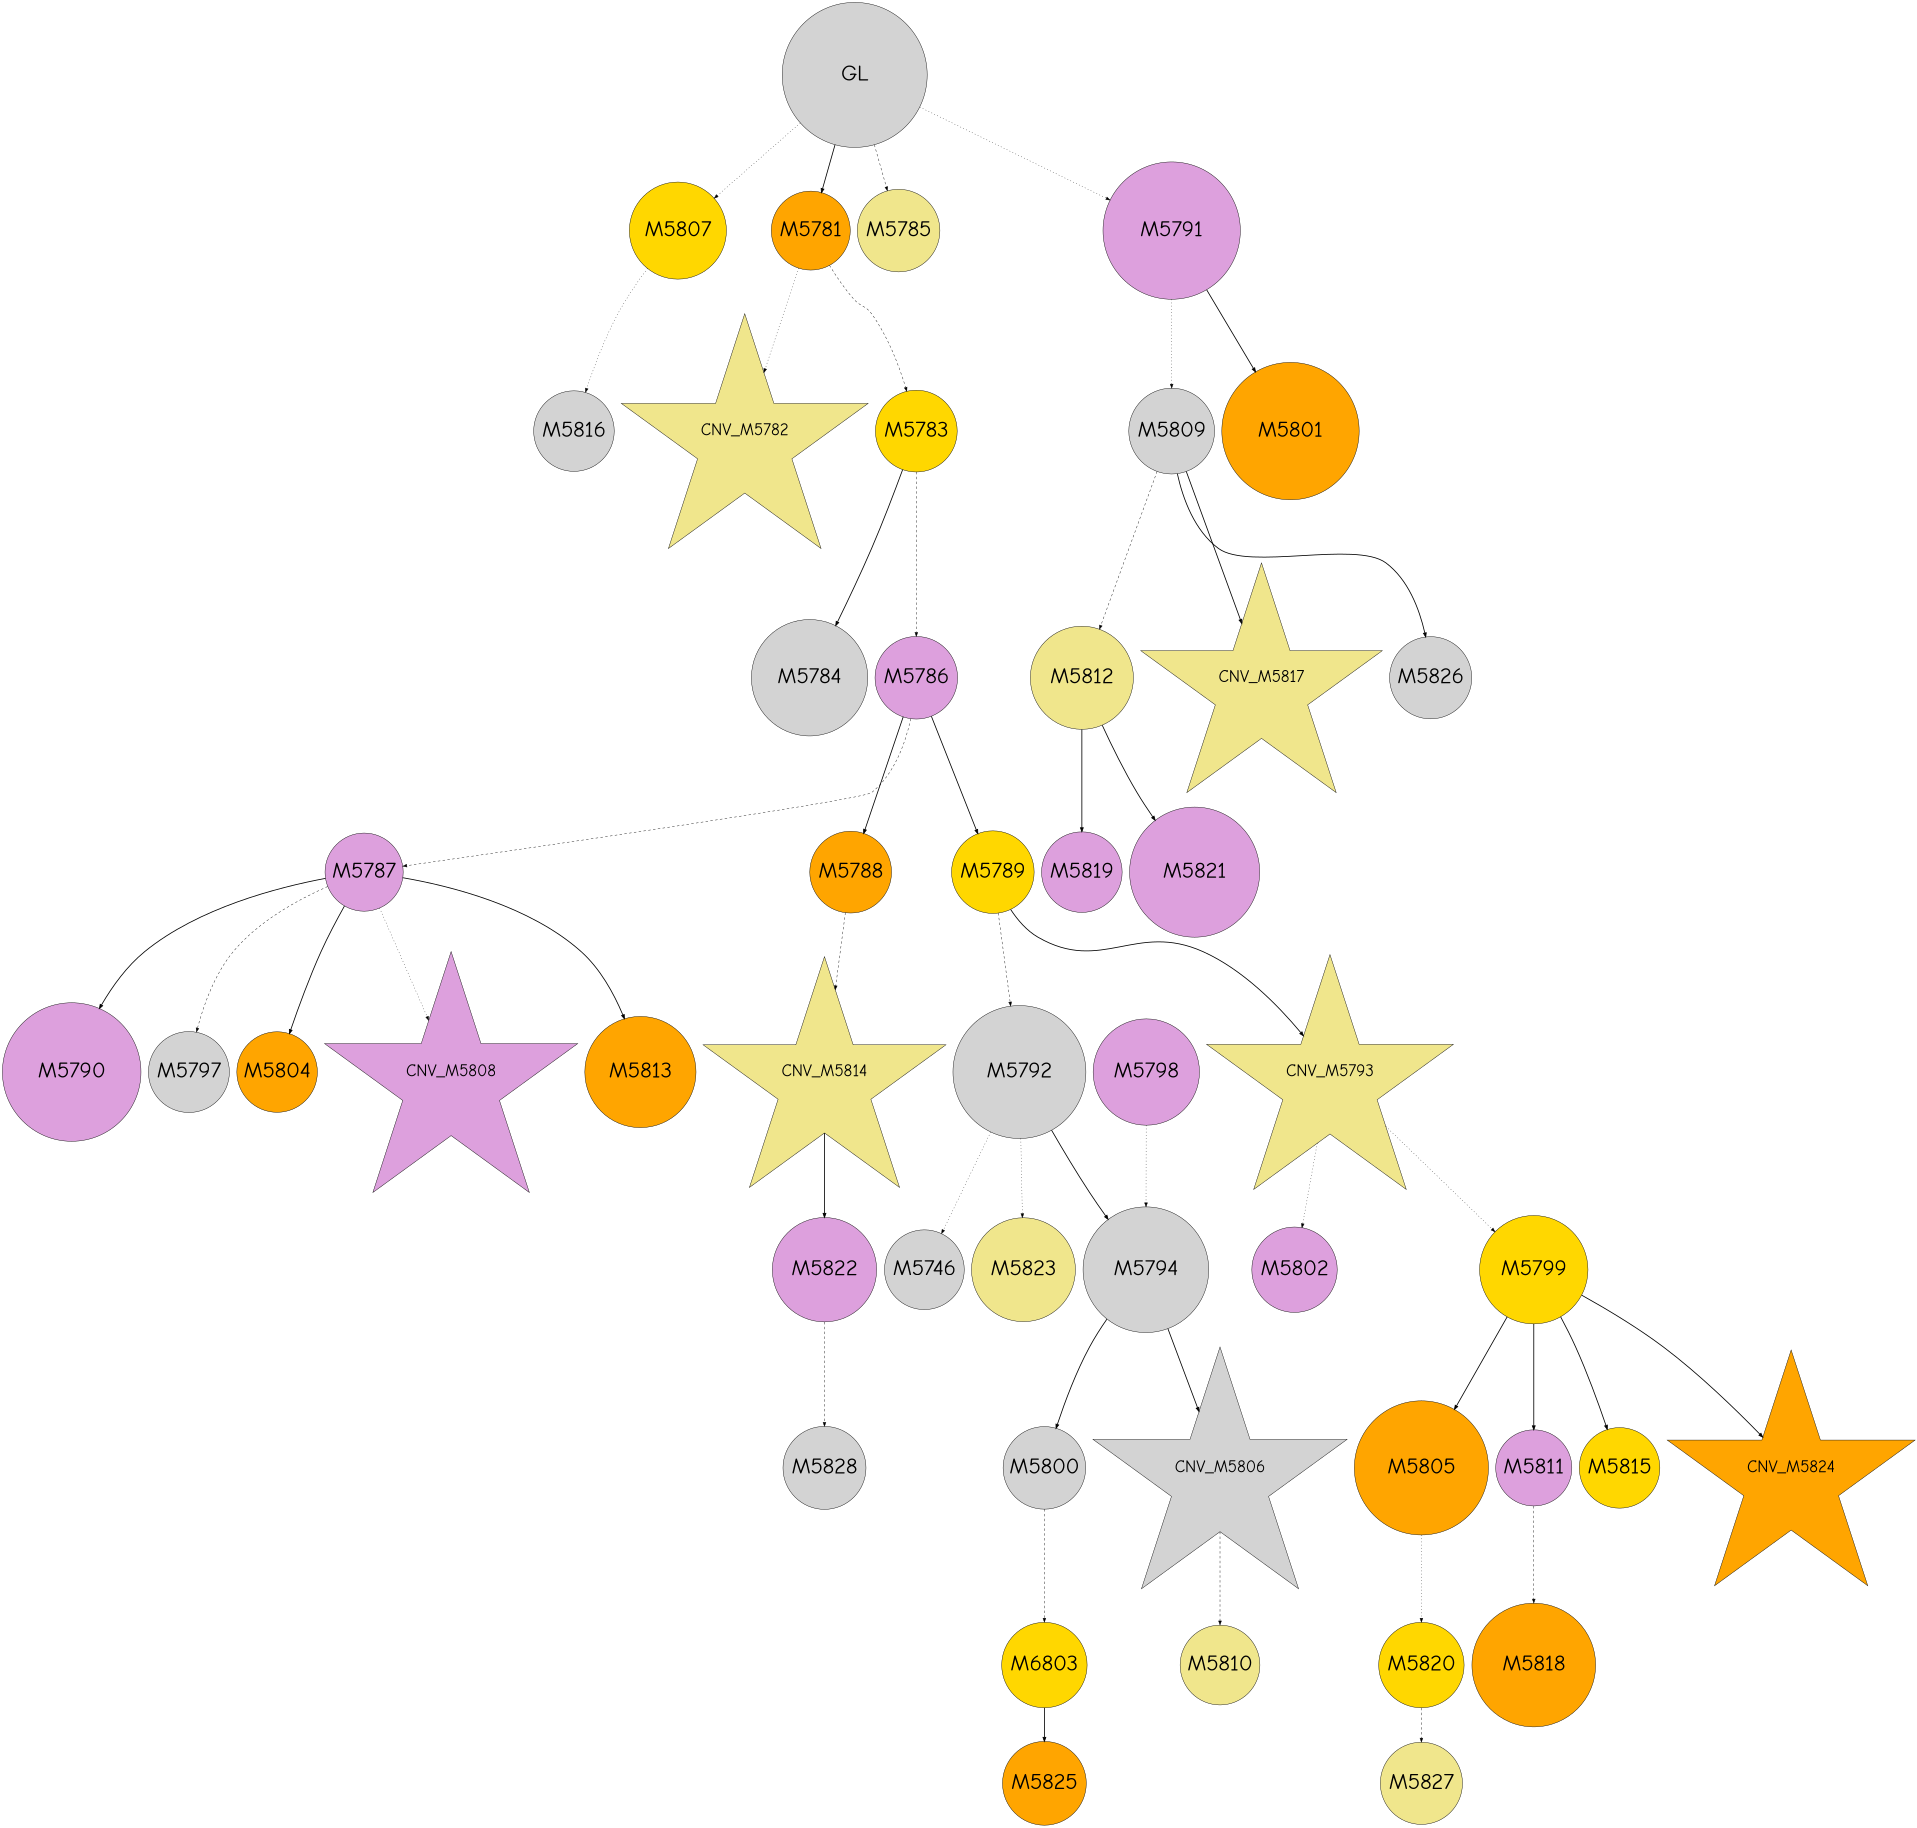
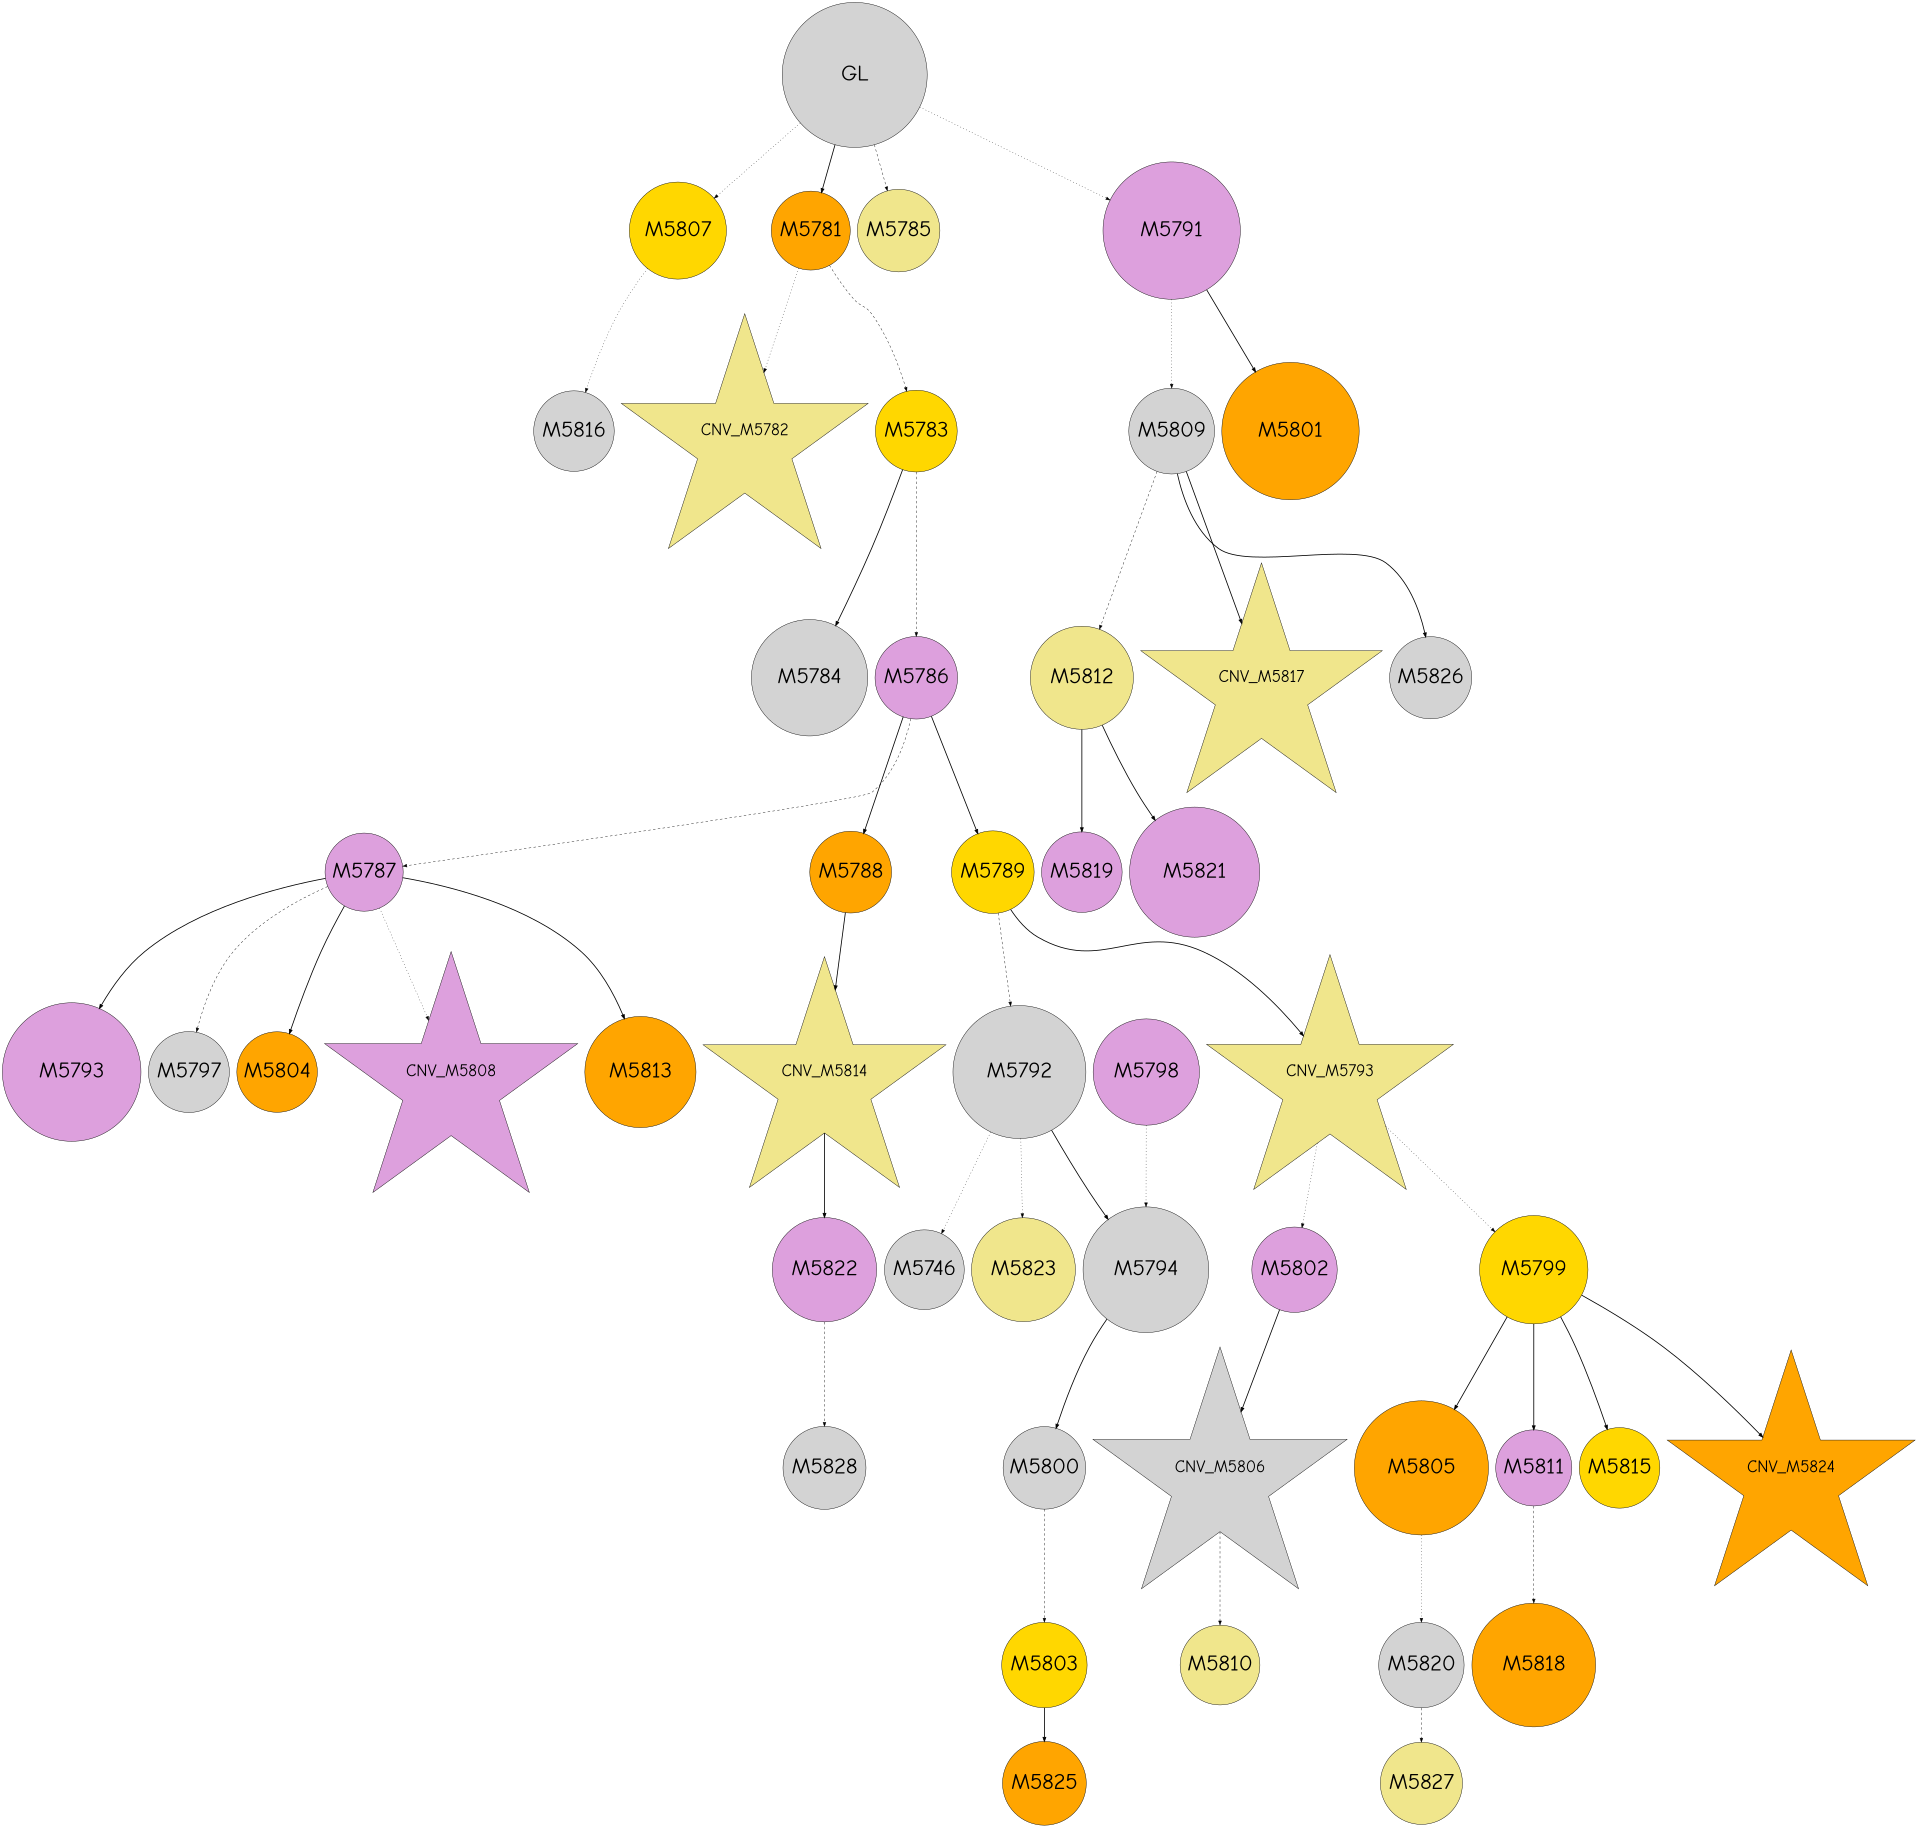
(841, 949) -> (841, 949)
(72, 1072) -> (72, 1072)
(1183, 1368) -> (1261, 1359)
(1044, 1665) -> (1044, 1665)
(1421, 1665) -> (1421, 1665)
